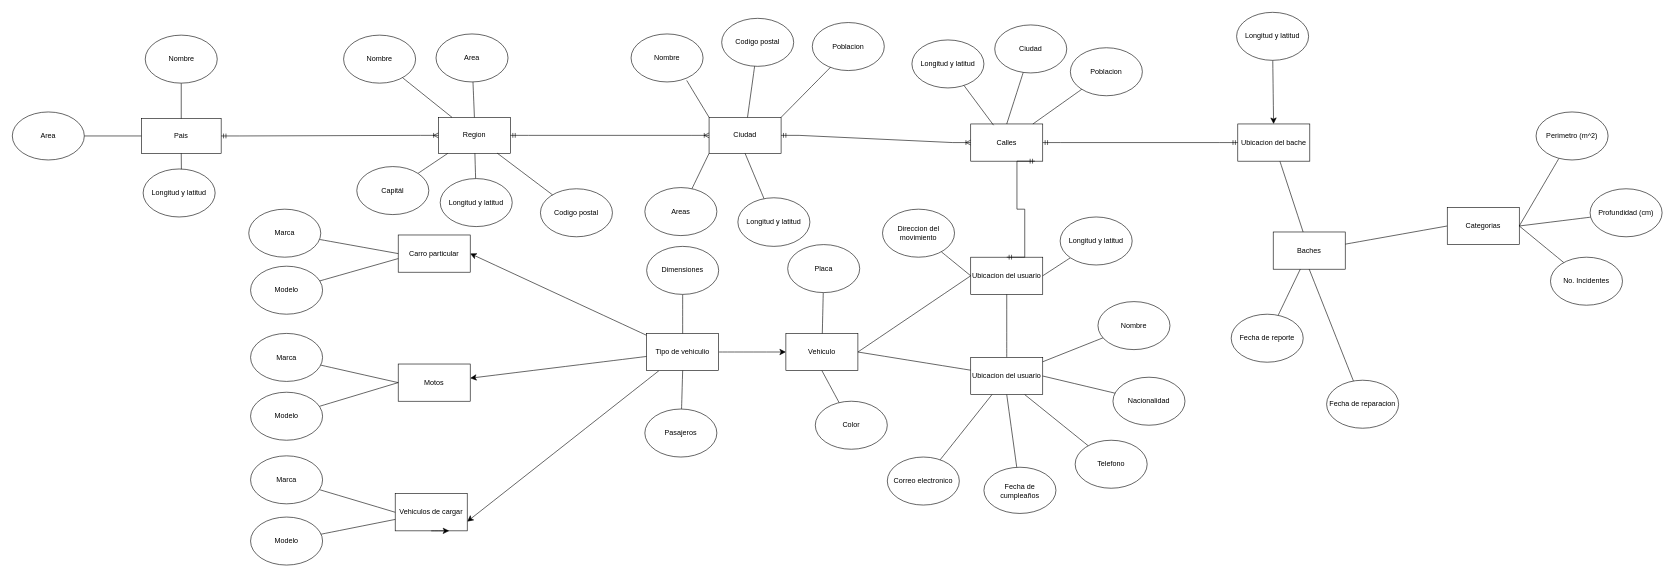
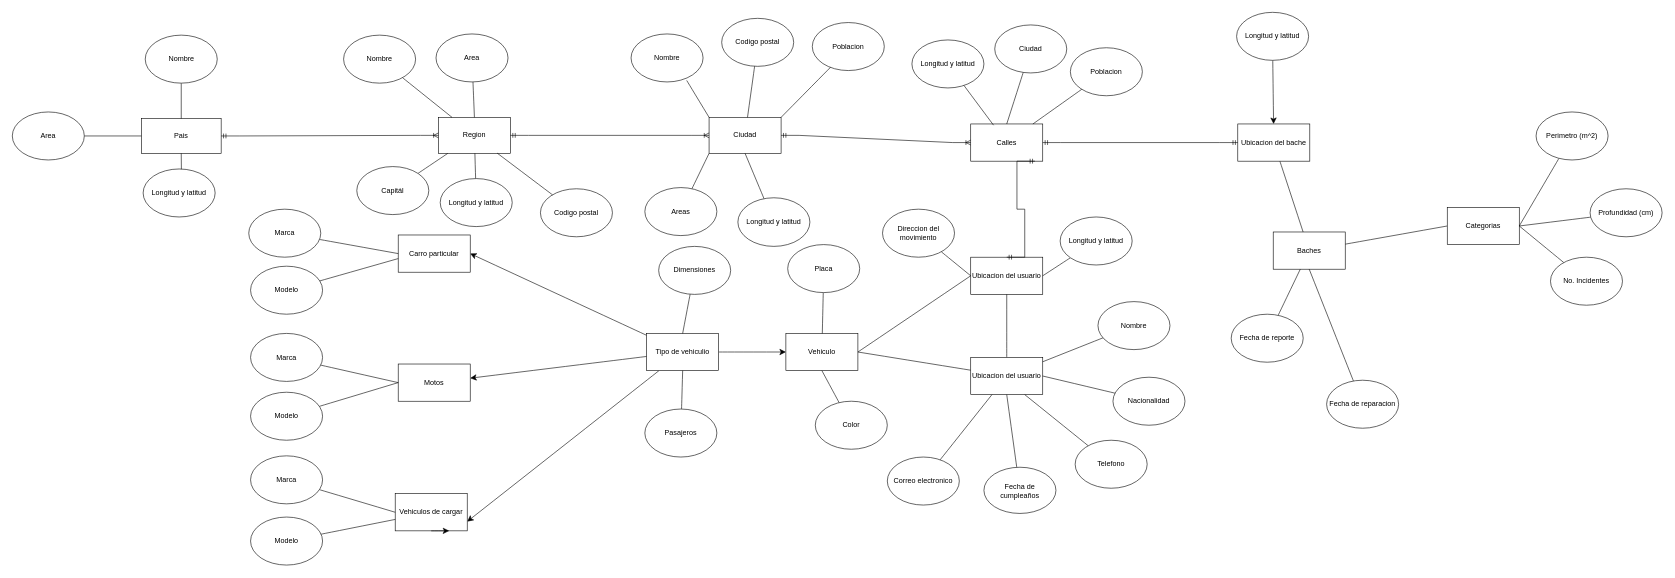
(683, 270) -> (695, 270)
